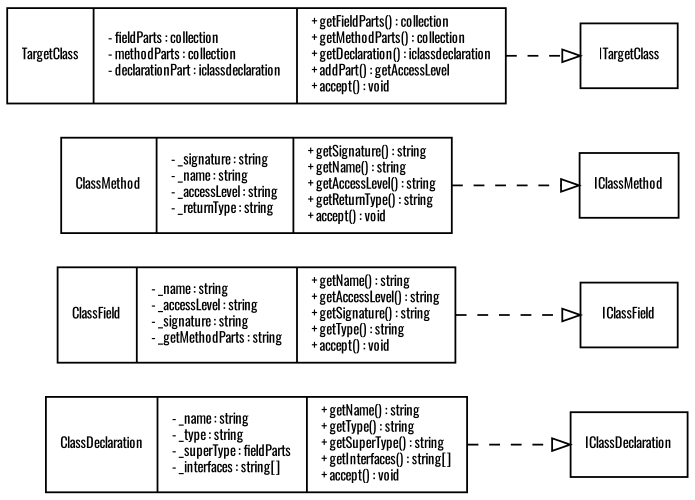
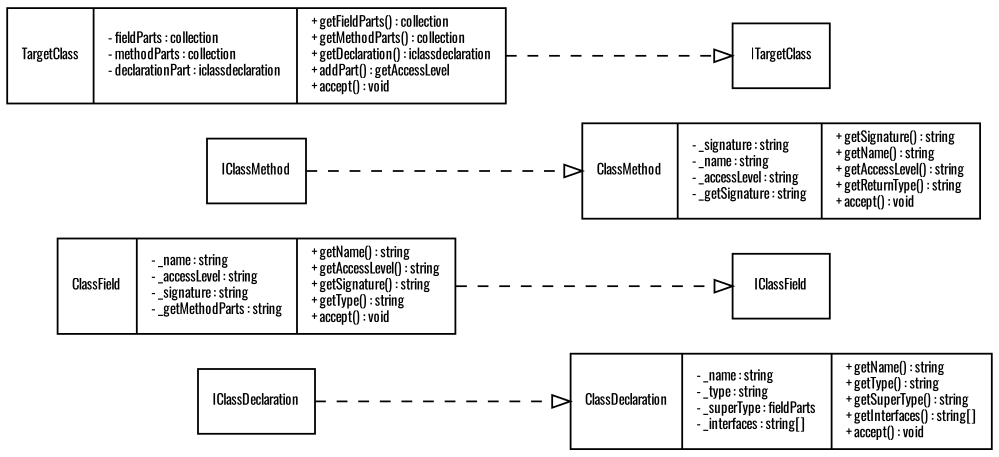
(506, 185) -> (435, 171)
(223, 209) -> (750, 194)
(510, 445) -> (433, 401)
